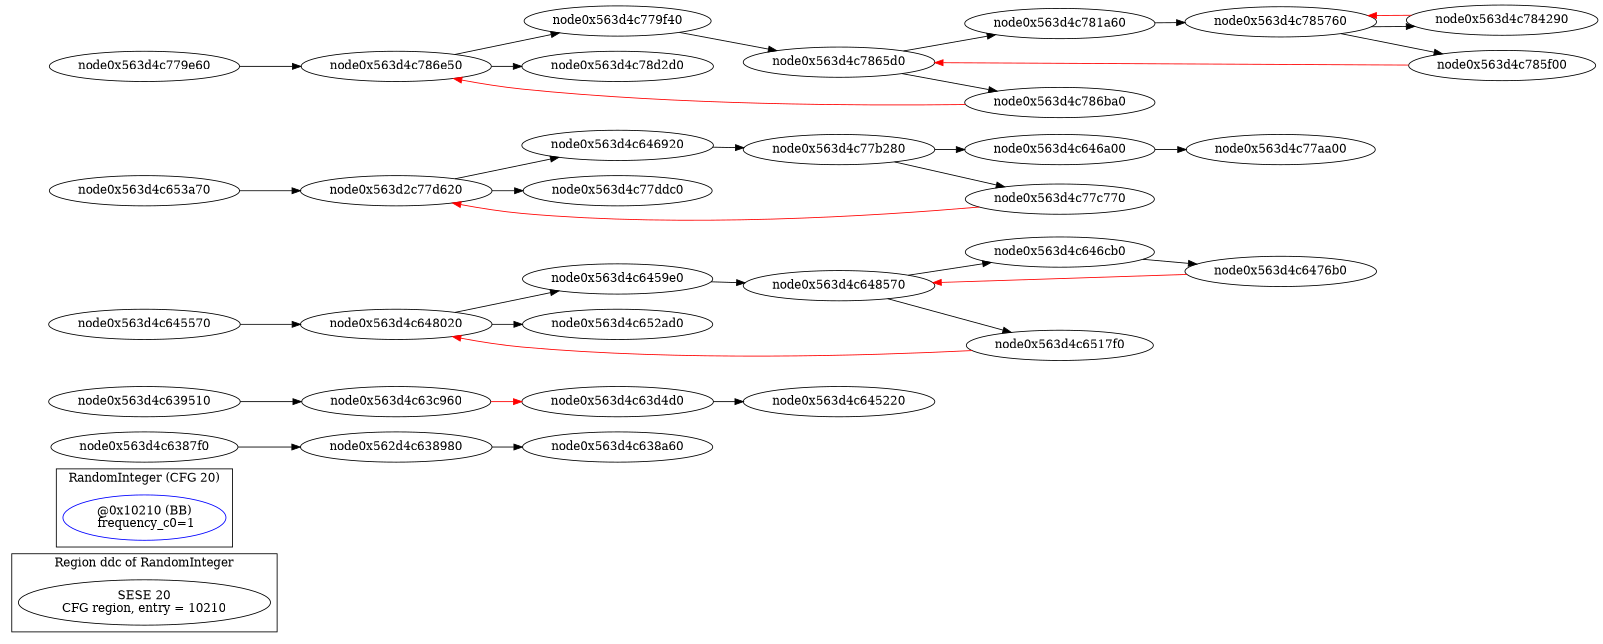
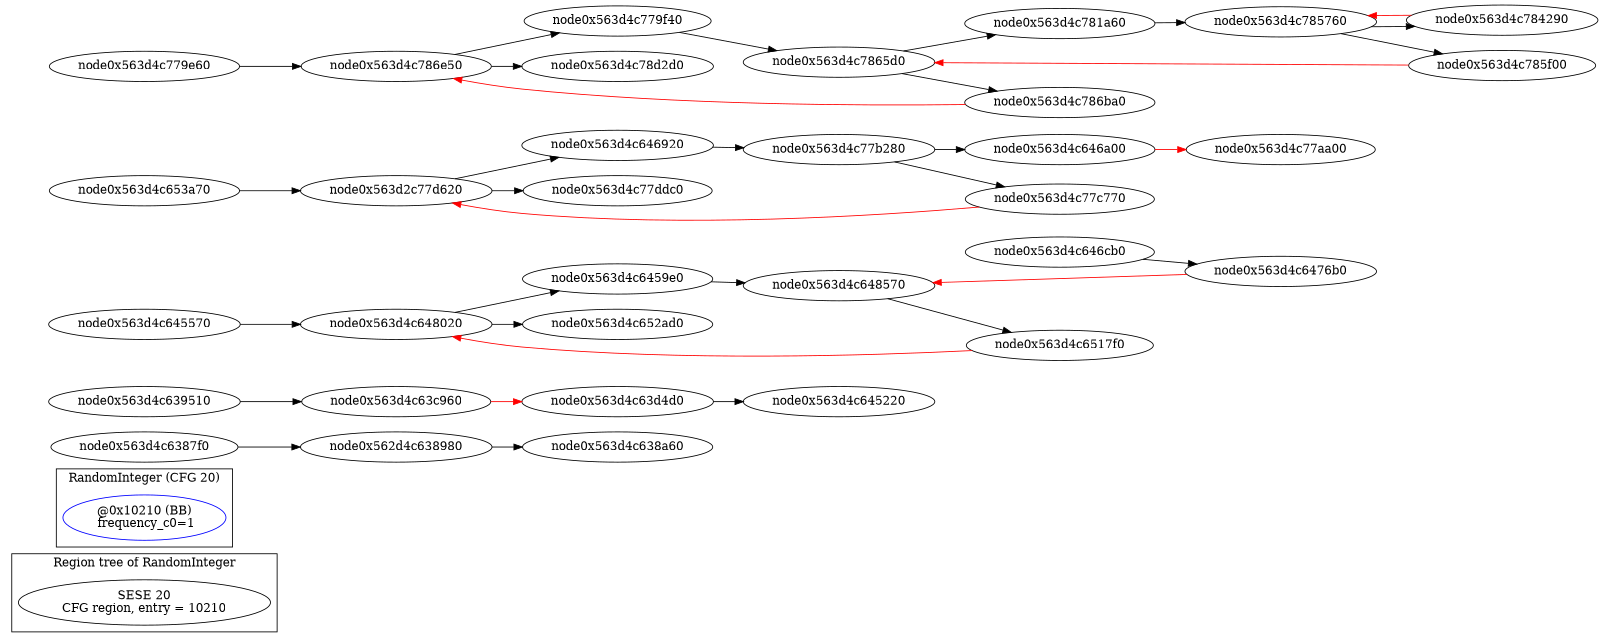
(1166, 150) -> (1166, 150)
(946, 269) -> none
(144, 563) -> (144, 563)
